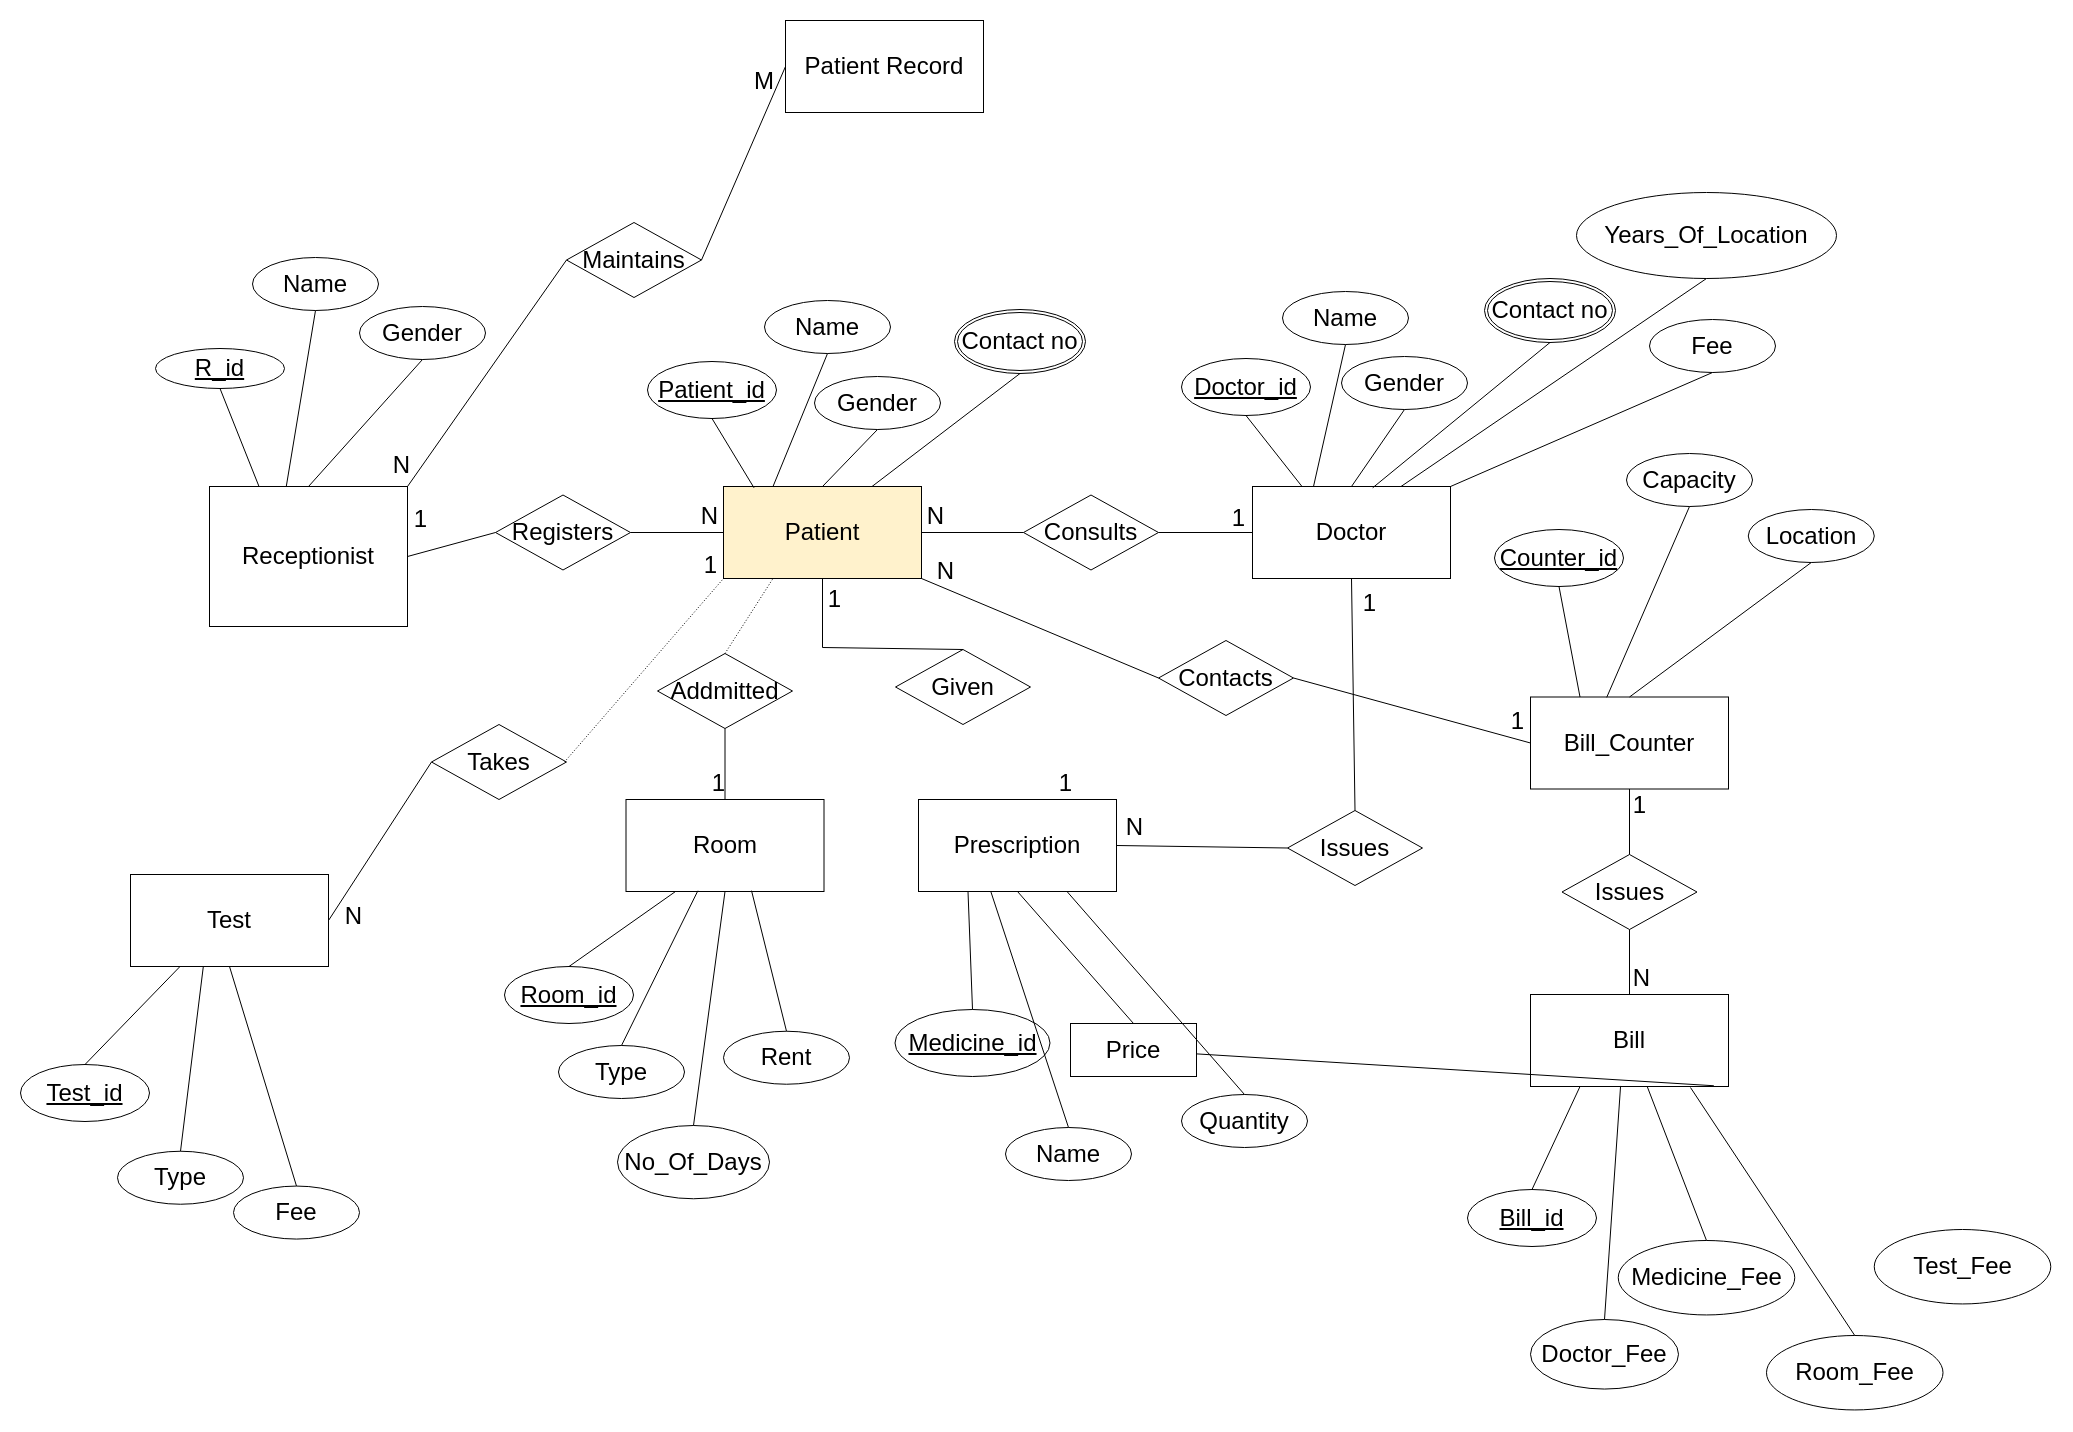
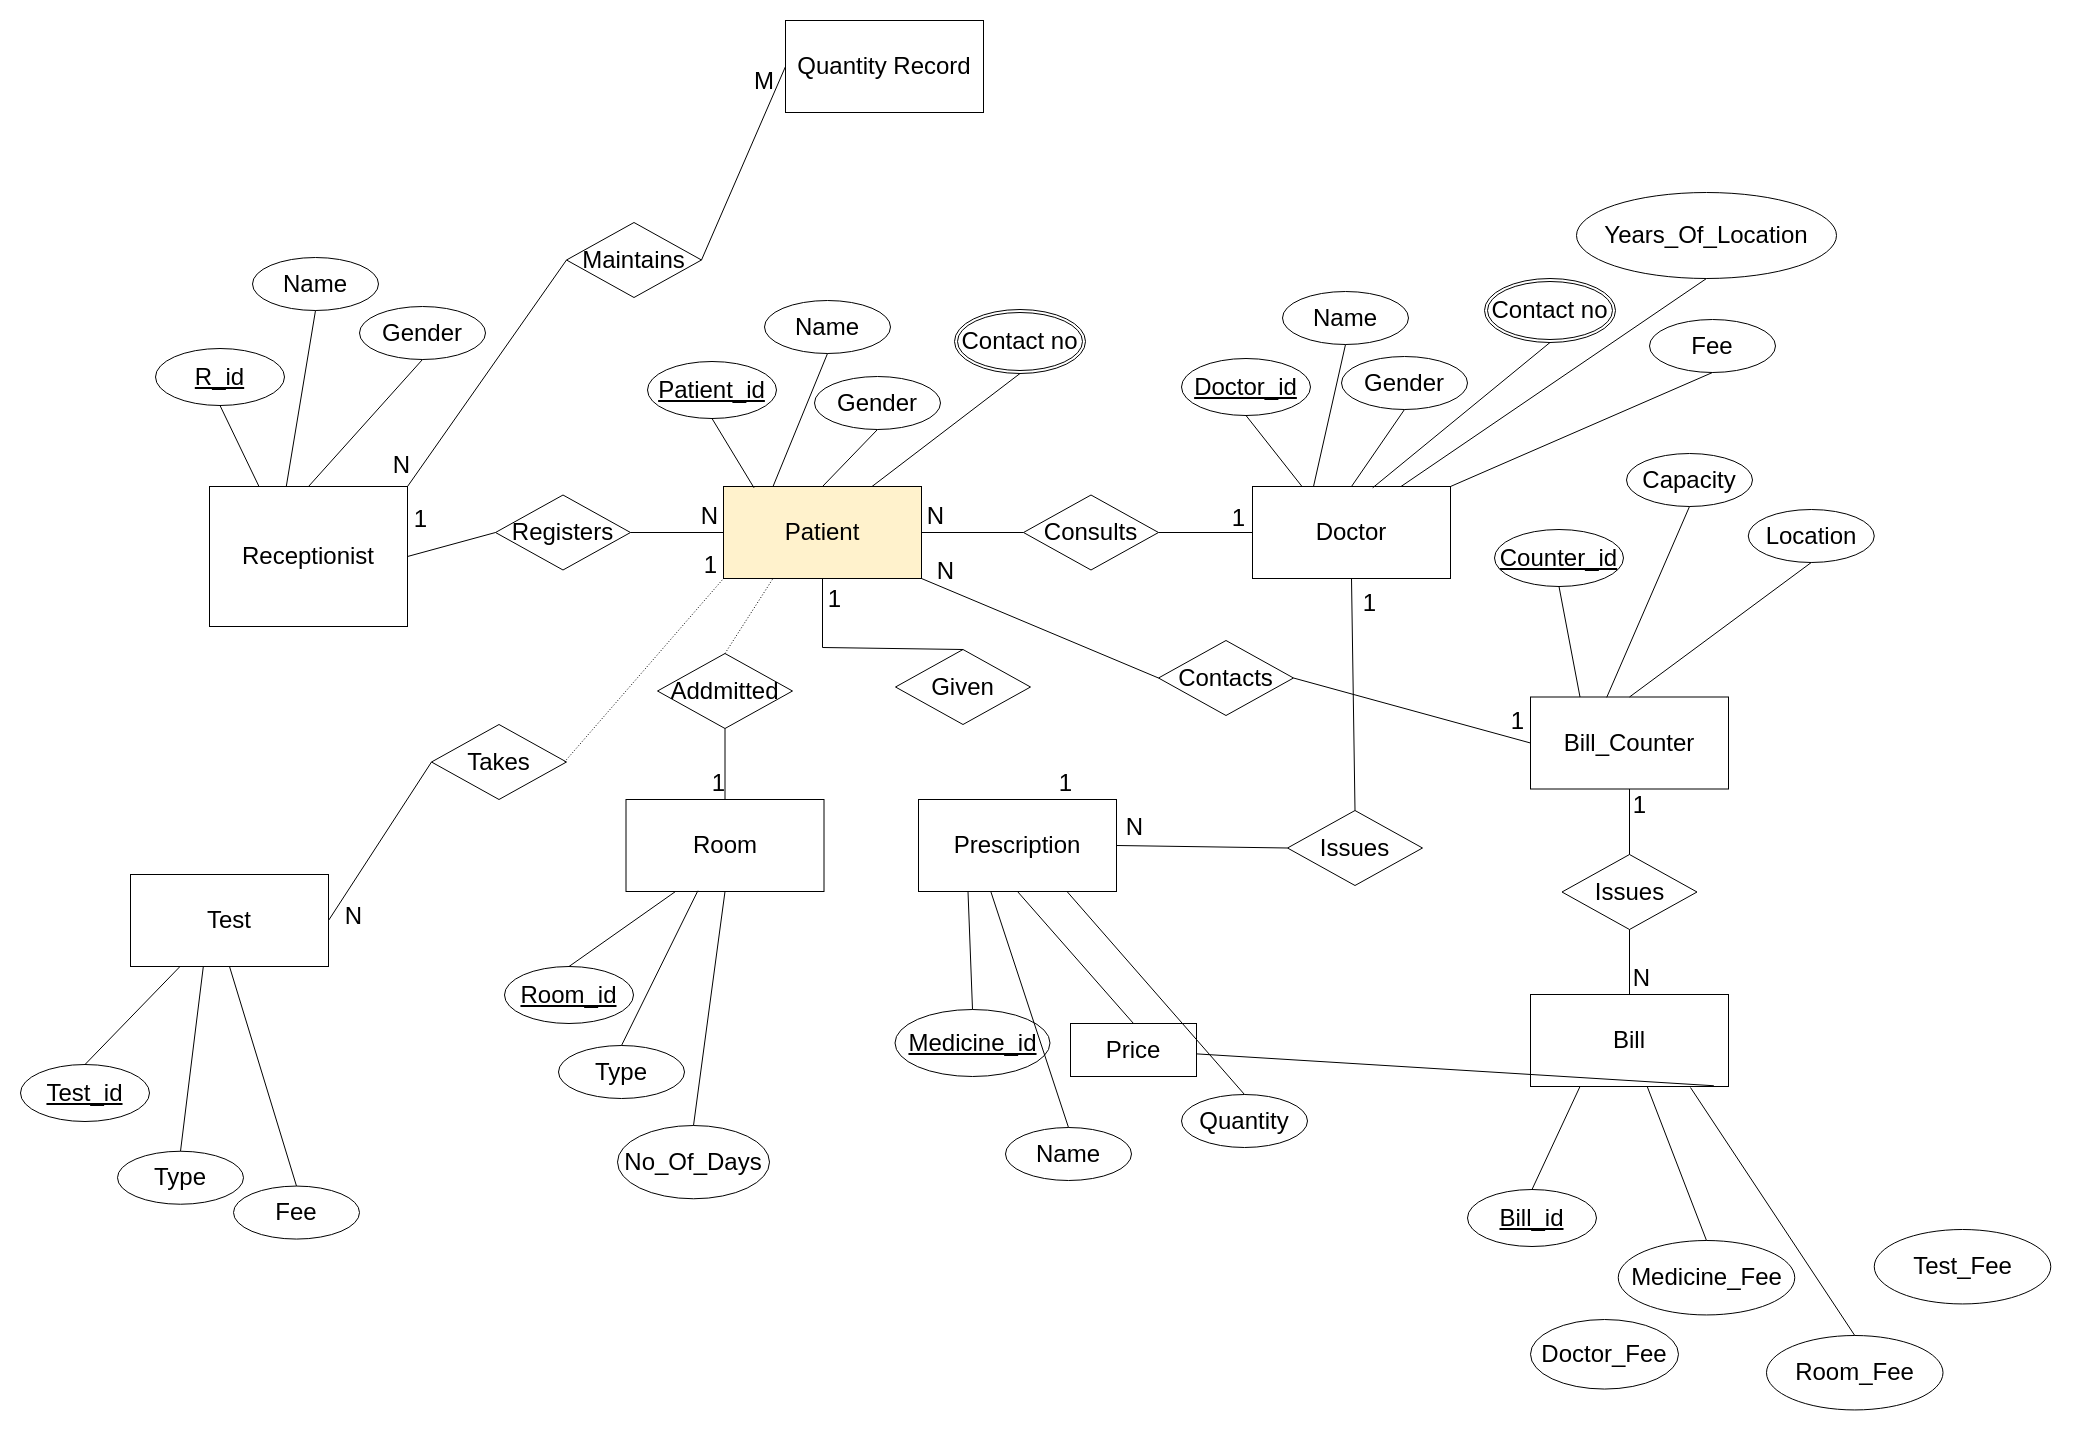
(885, 67) -> (885, 67)
(220, 369) -> (220, 377)
(769, 961) -> none
(787, 1058) -> none
(1613, 1203) -> none
